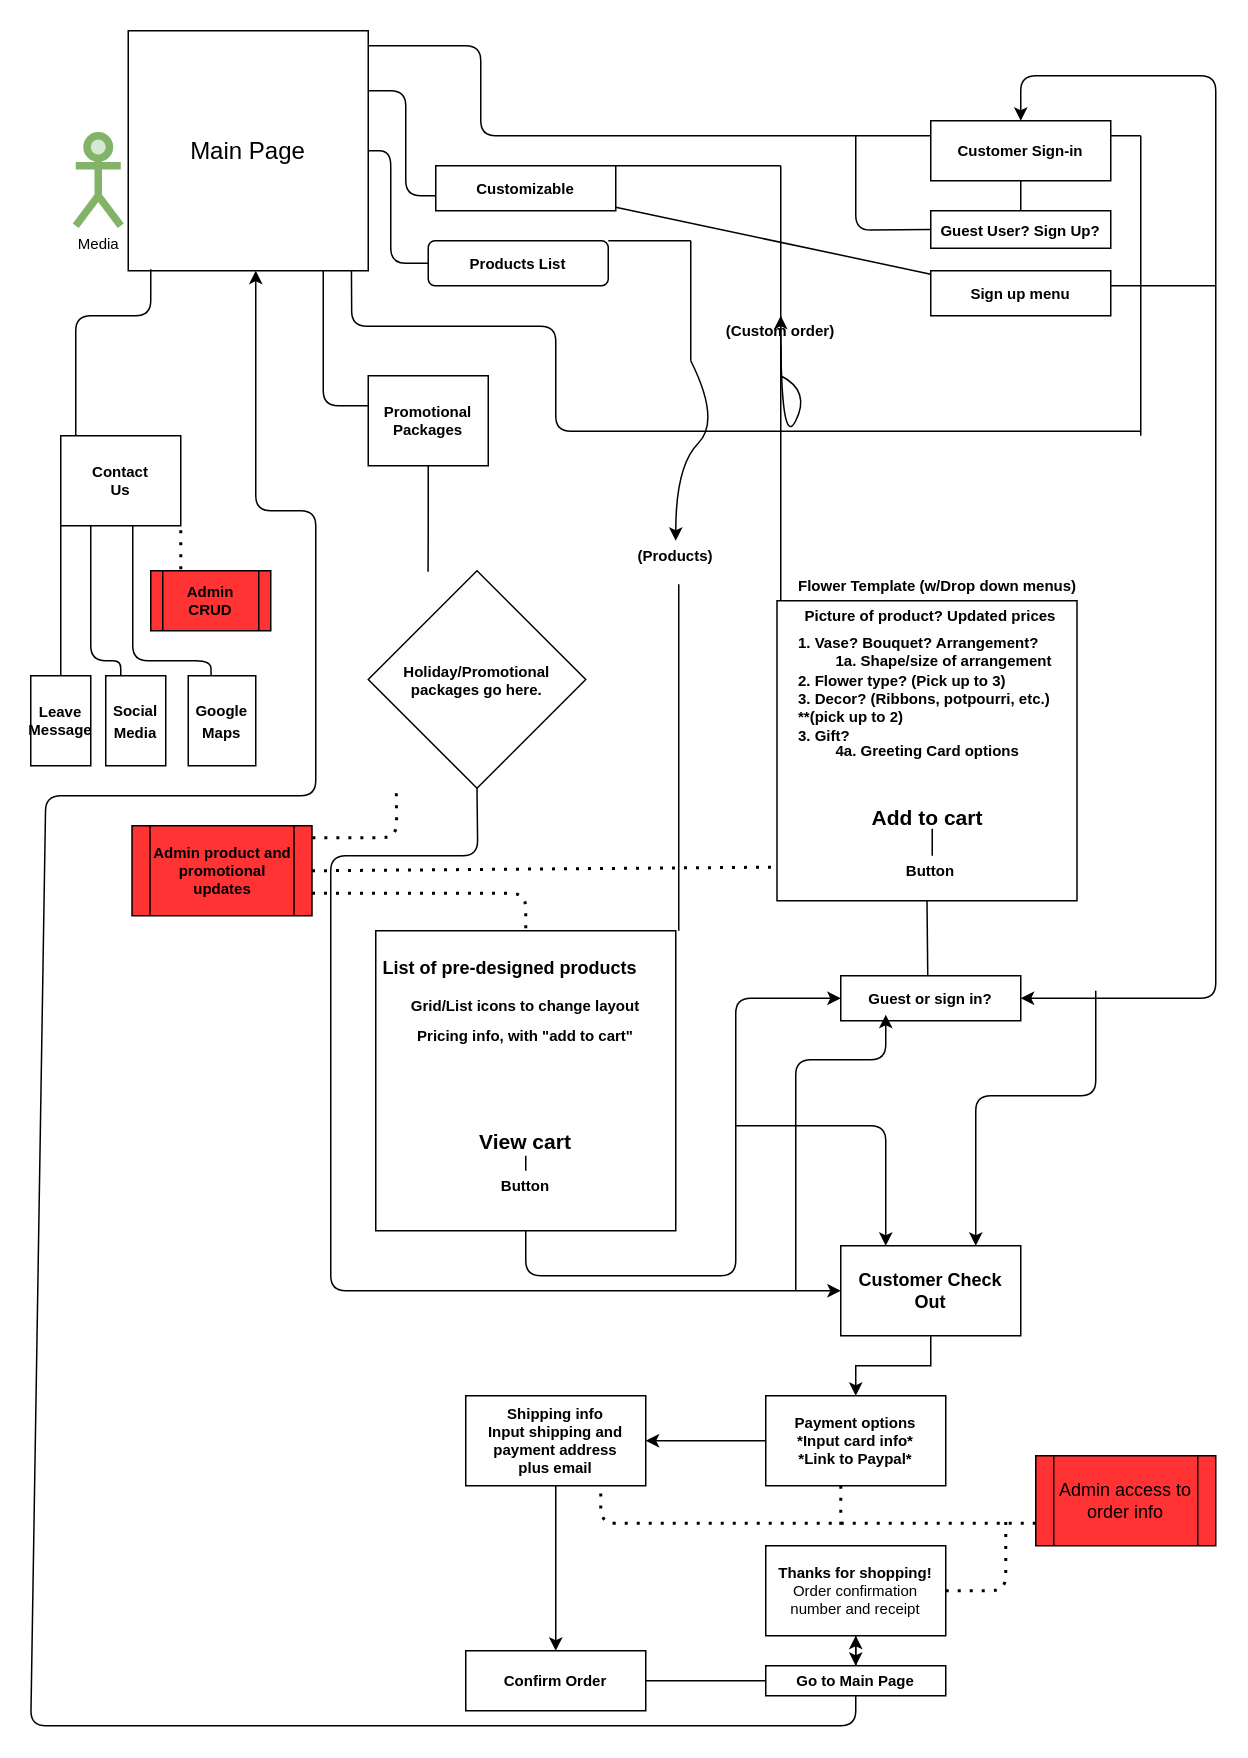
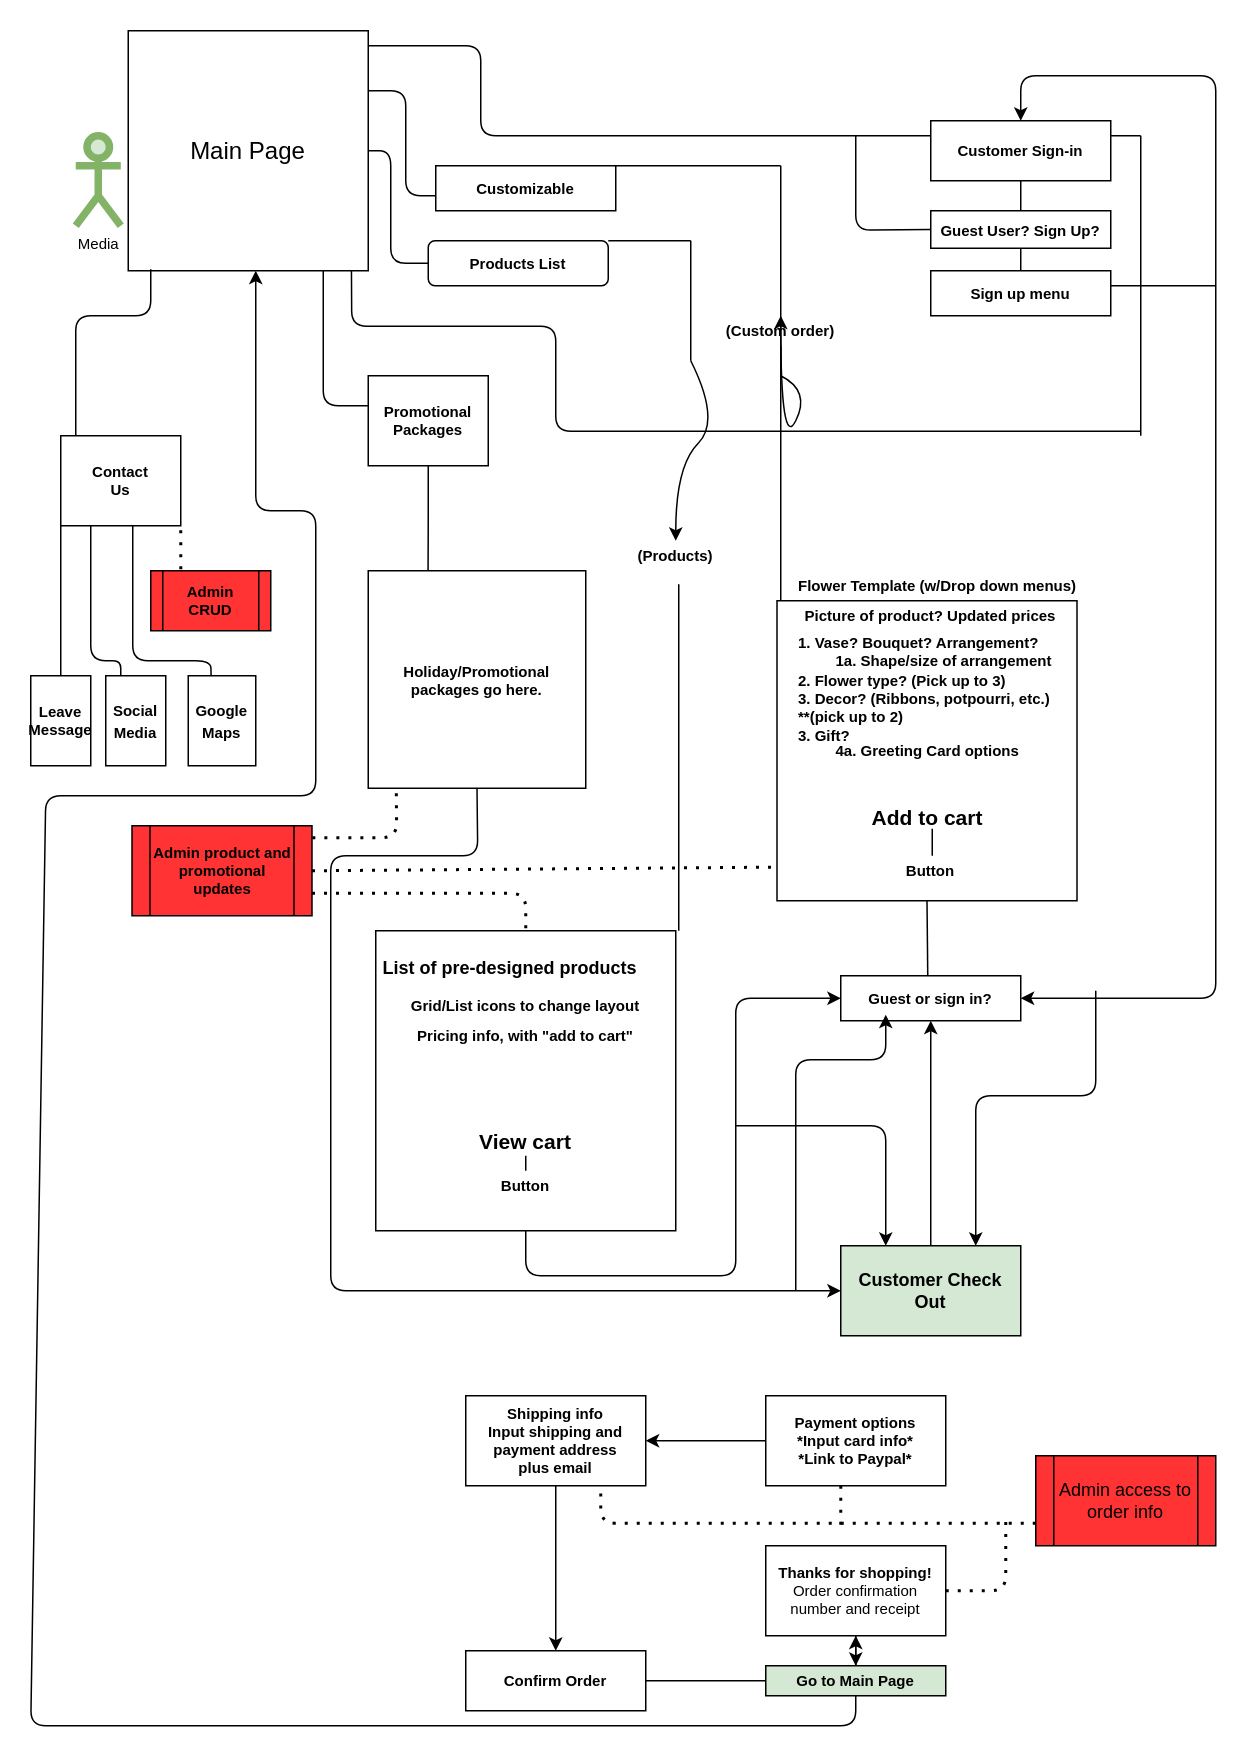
(773, 241) -> (1021, 260)
(477, 680) -> (477, 680)
(931, 1291) -> (931, 1291)
(899, 1366) -> (931, 1139)
(856, 1681) -> (856, 1681)
